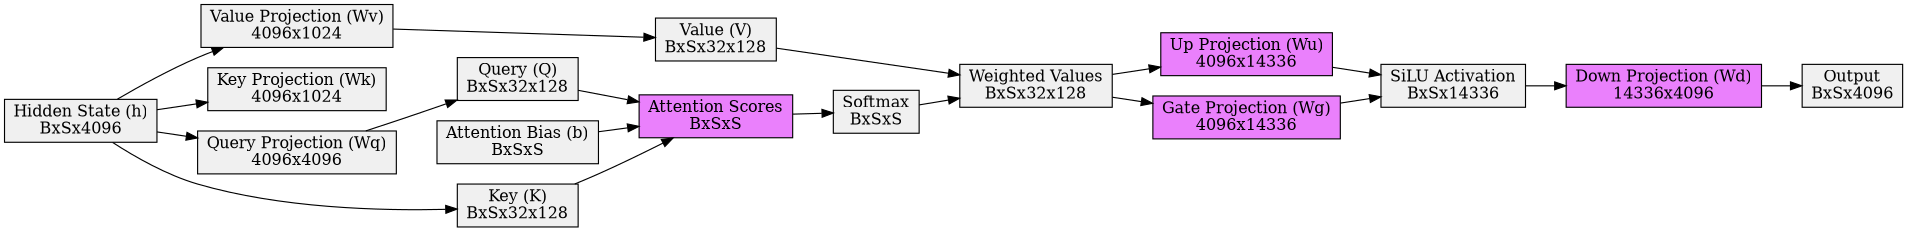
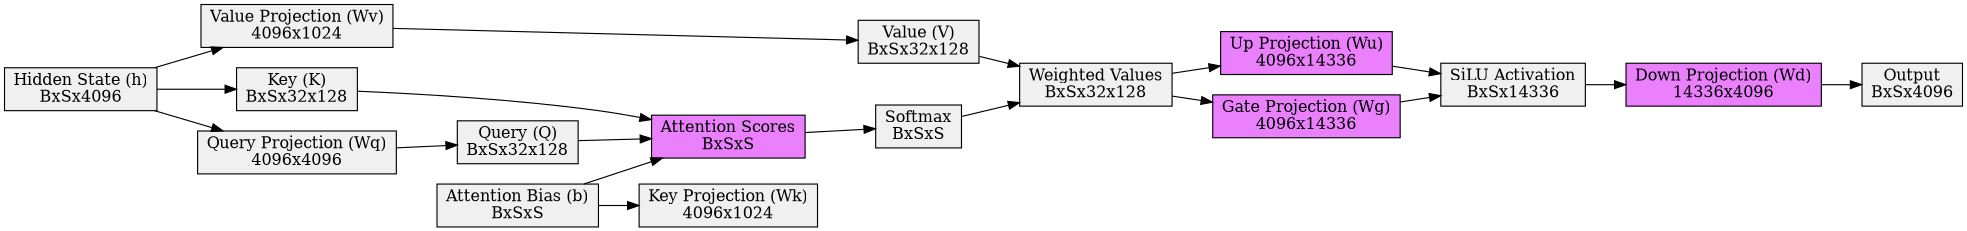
(177, 107) -> (613, 206)
